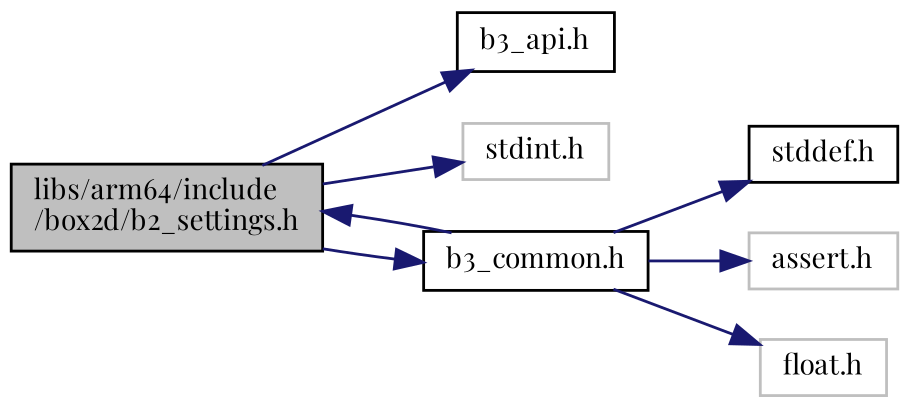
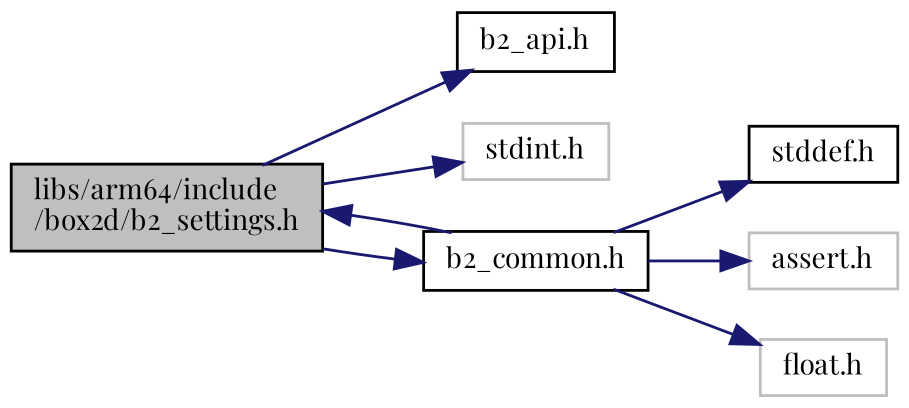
(536, 42) -> (536, 42)
(536, 261) -> (536, 261)
